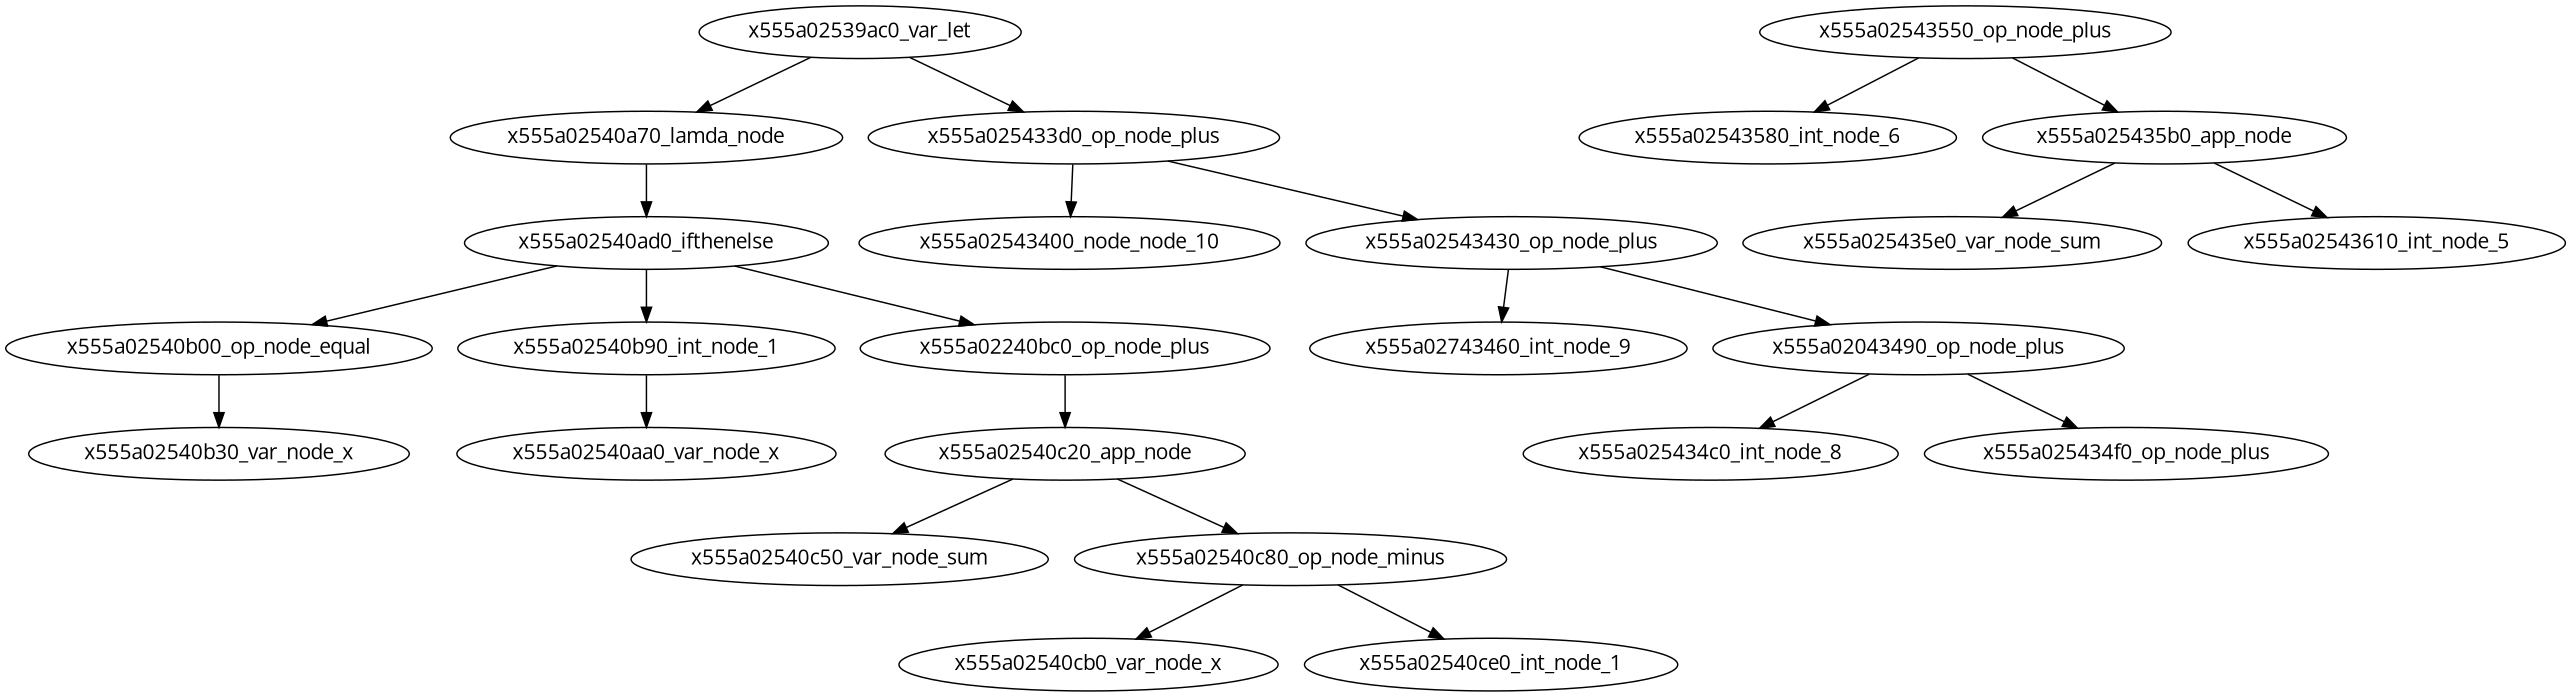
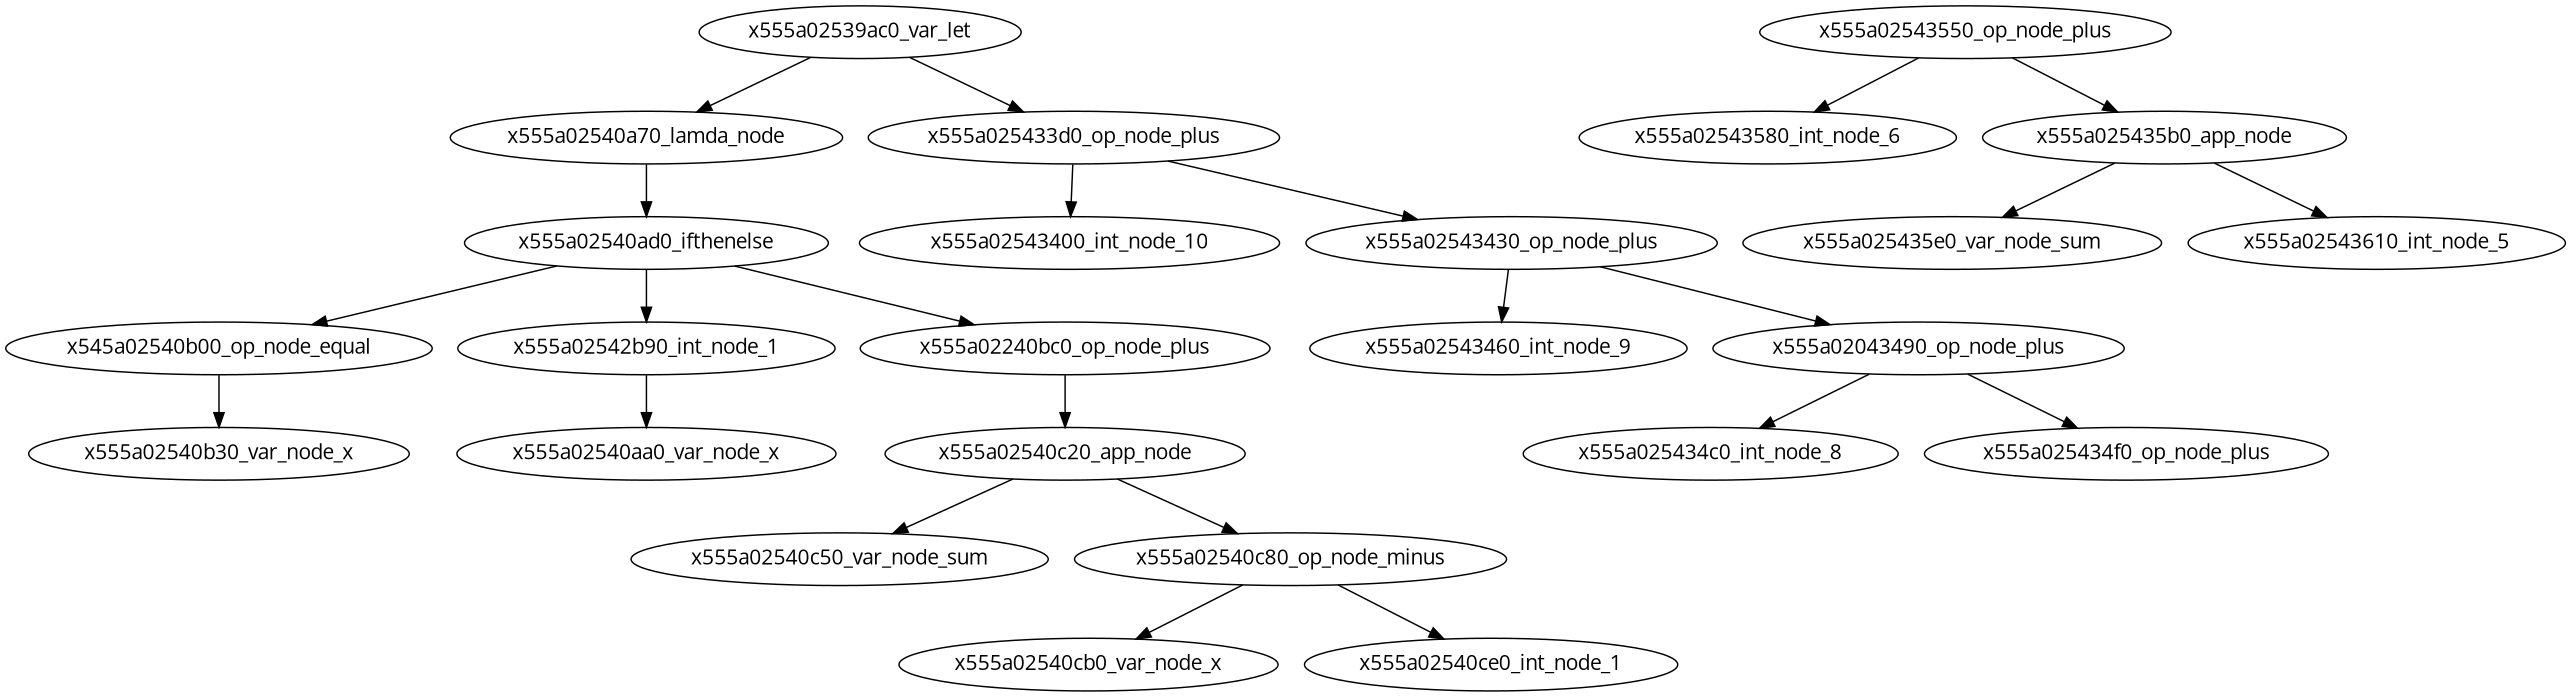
(1070, 243) -> (1070, 243)
(219, 348) -> (219, 348)
(646, 348) -> (646, 348)
(1498, 348) -> (1498, 348)
